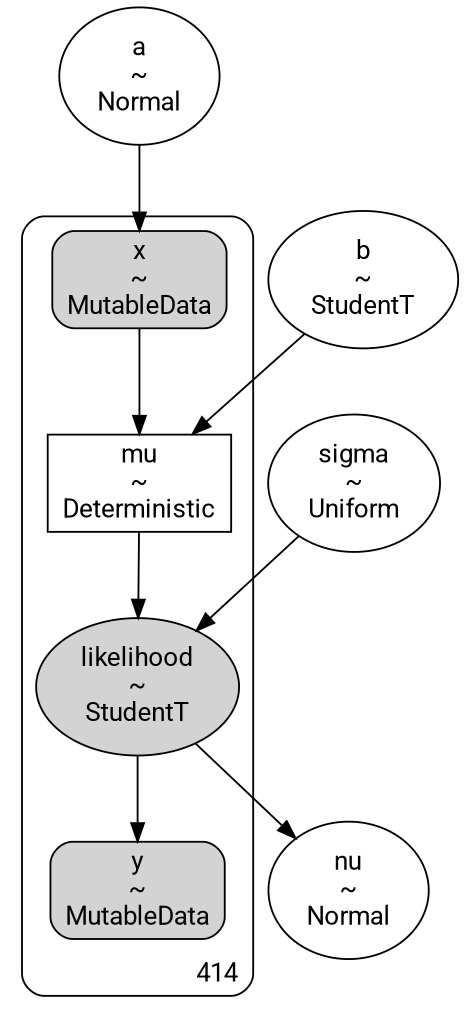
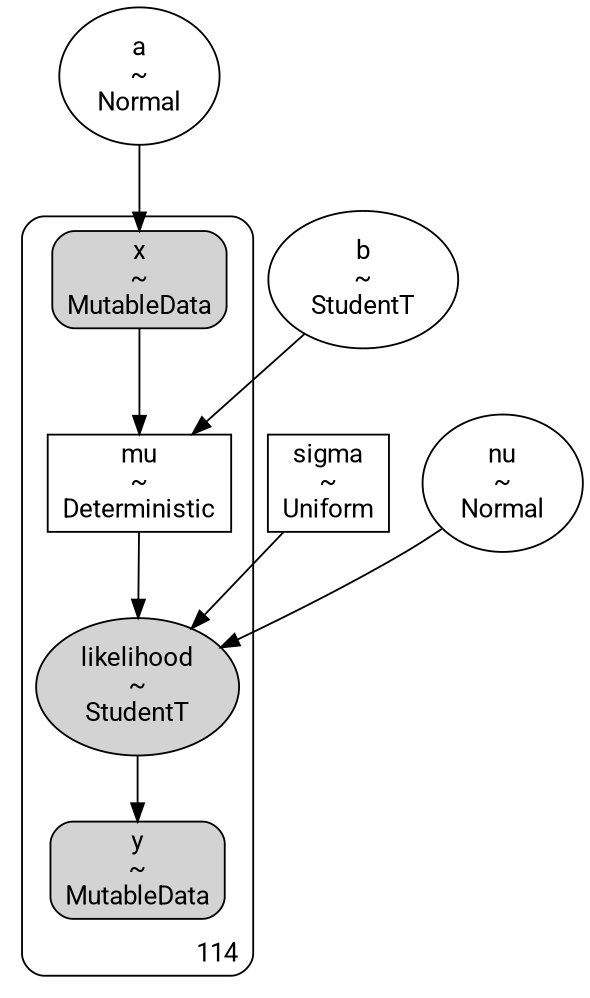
(354, 483) -> (328, 483)
(239, 784) -> (342, 588)
(217, 975) -> (217, 955)
